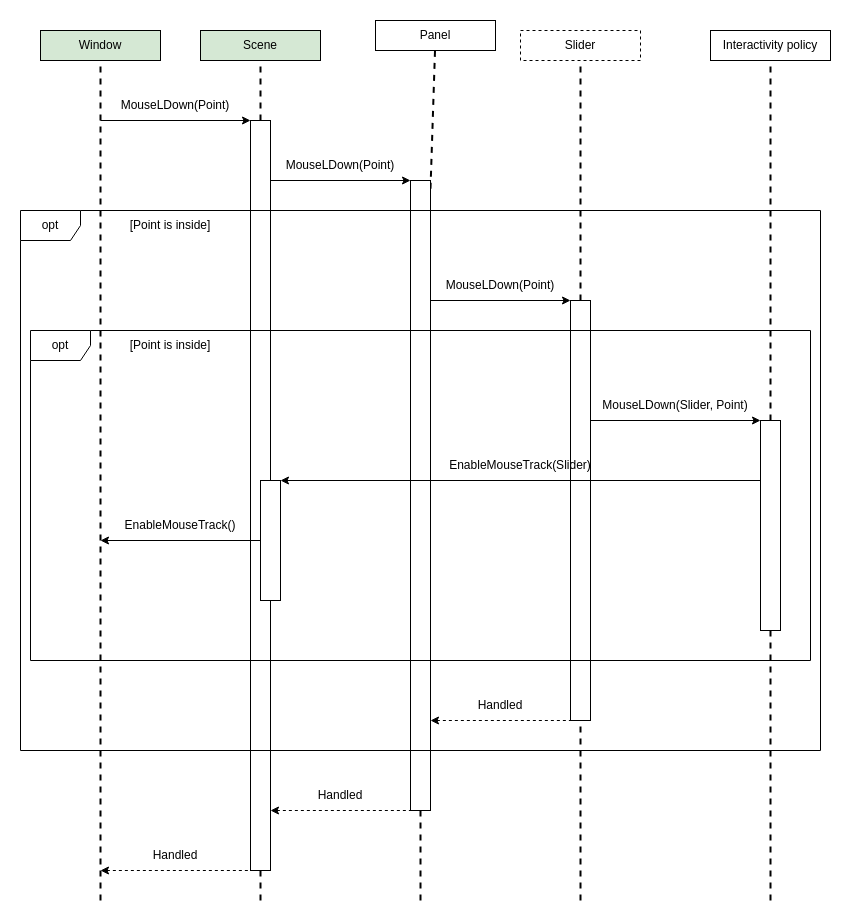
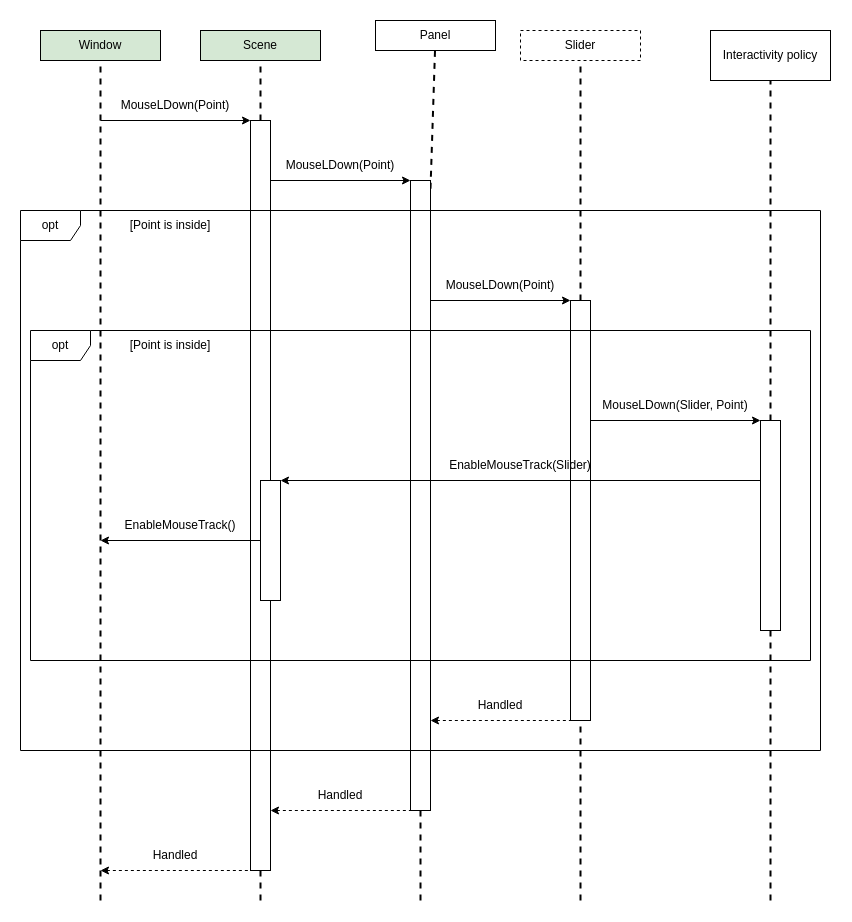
(771, 46) -> (771, 56)
